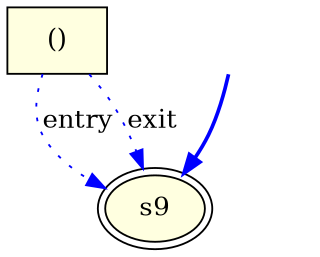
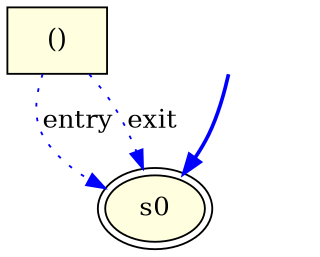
(155, 209) -> (155, 209)
